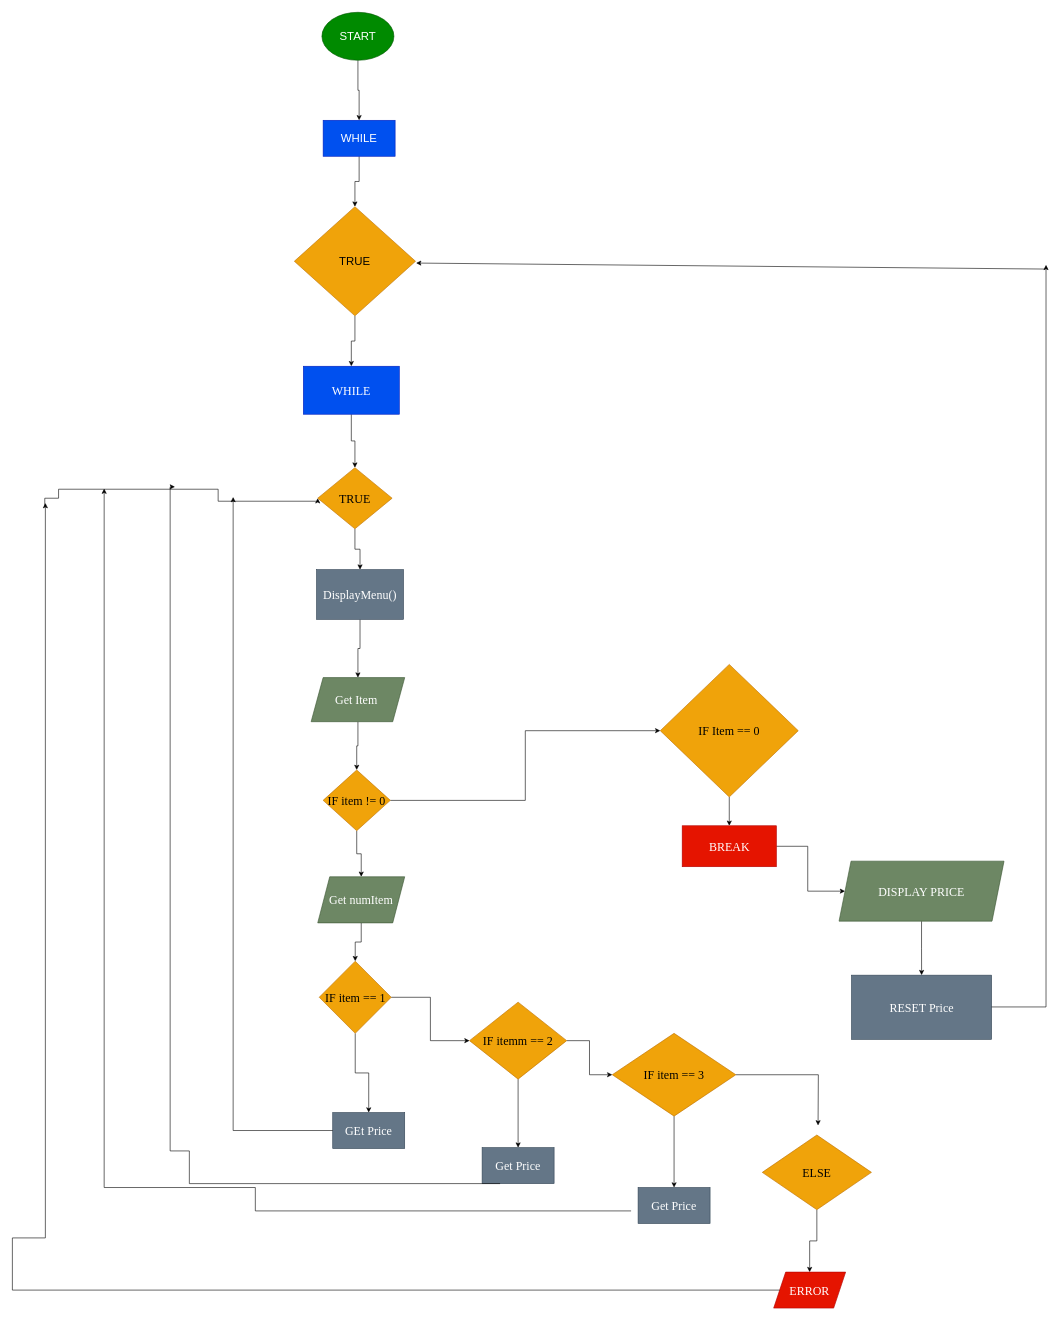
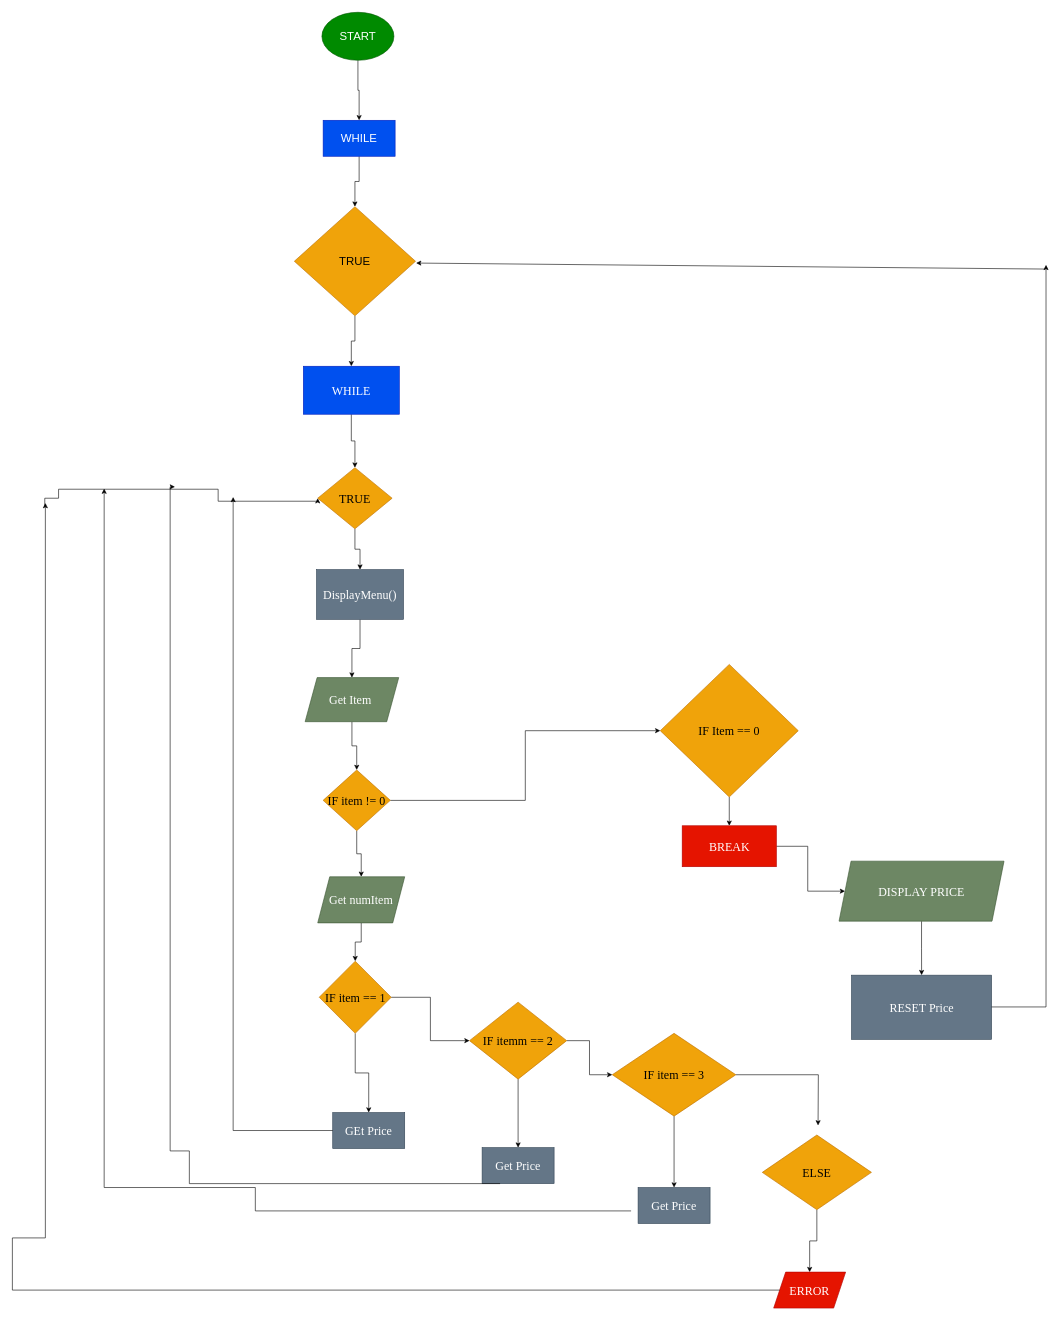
(358, 700) -> (352, 700)
